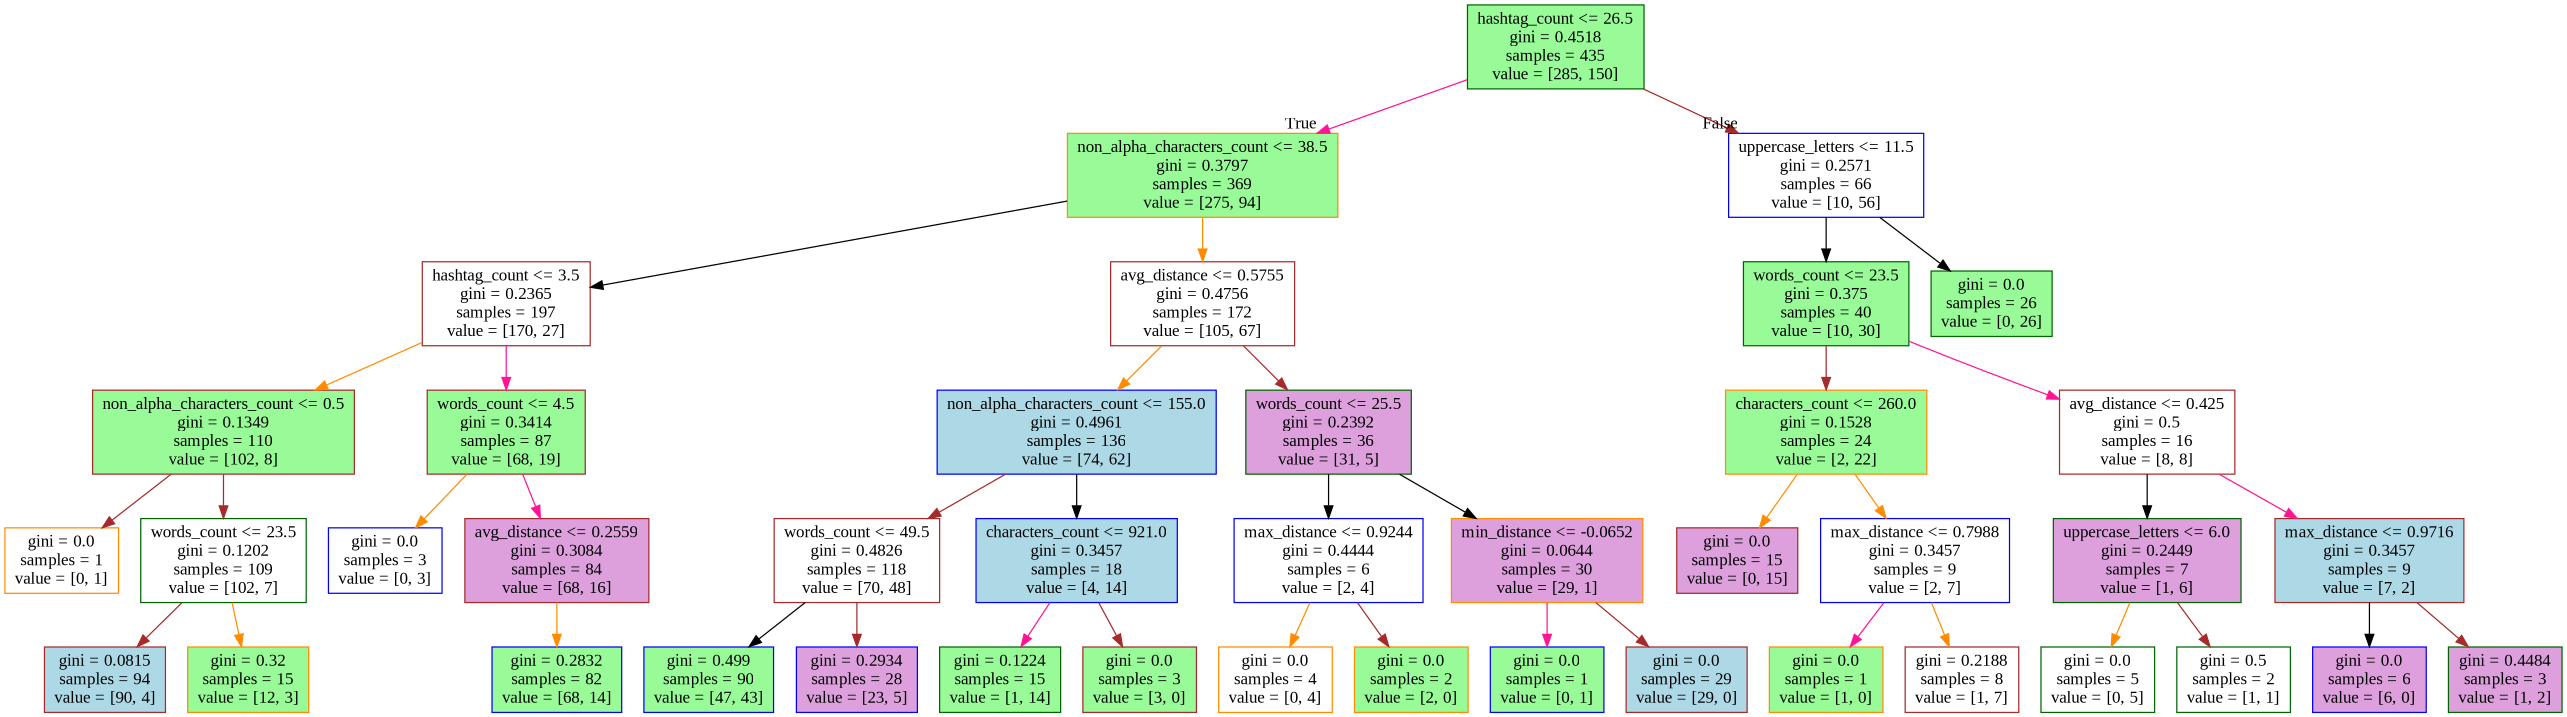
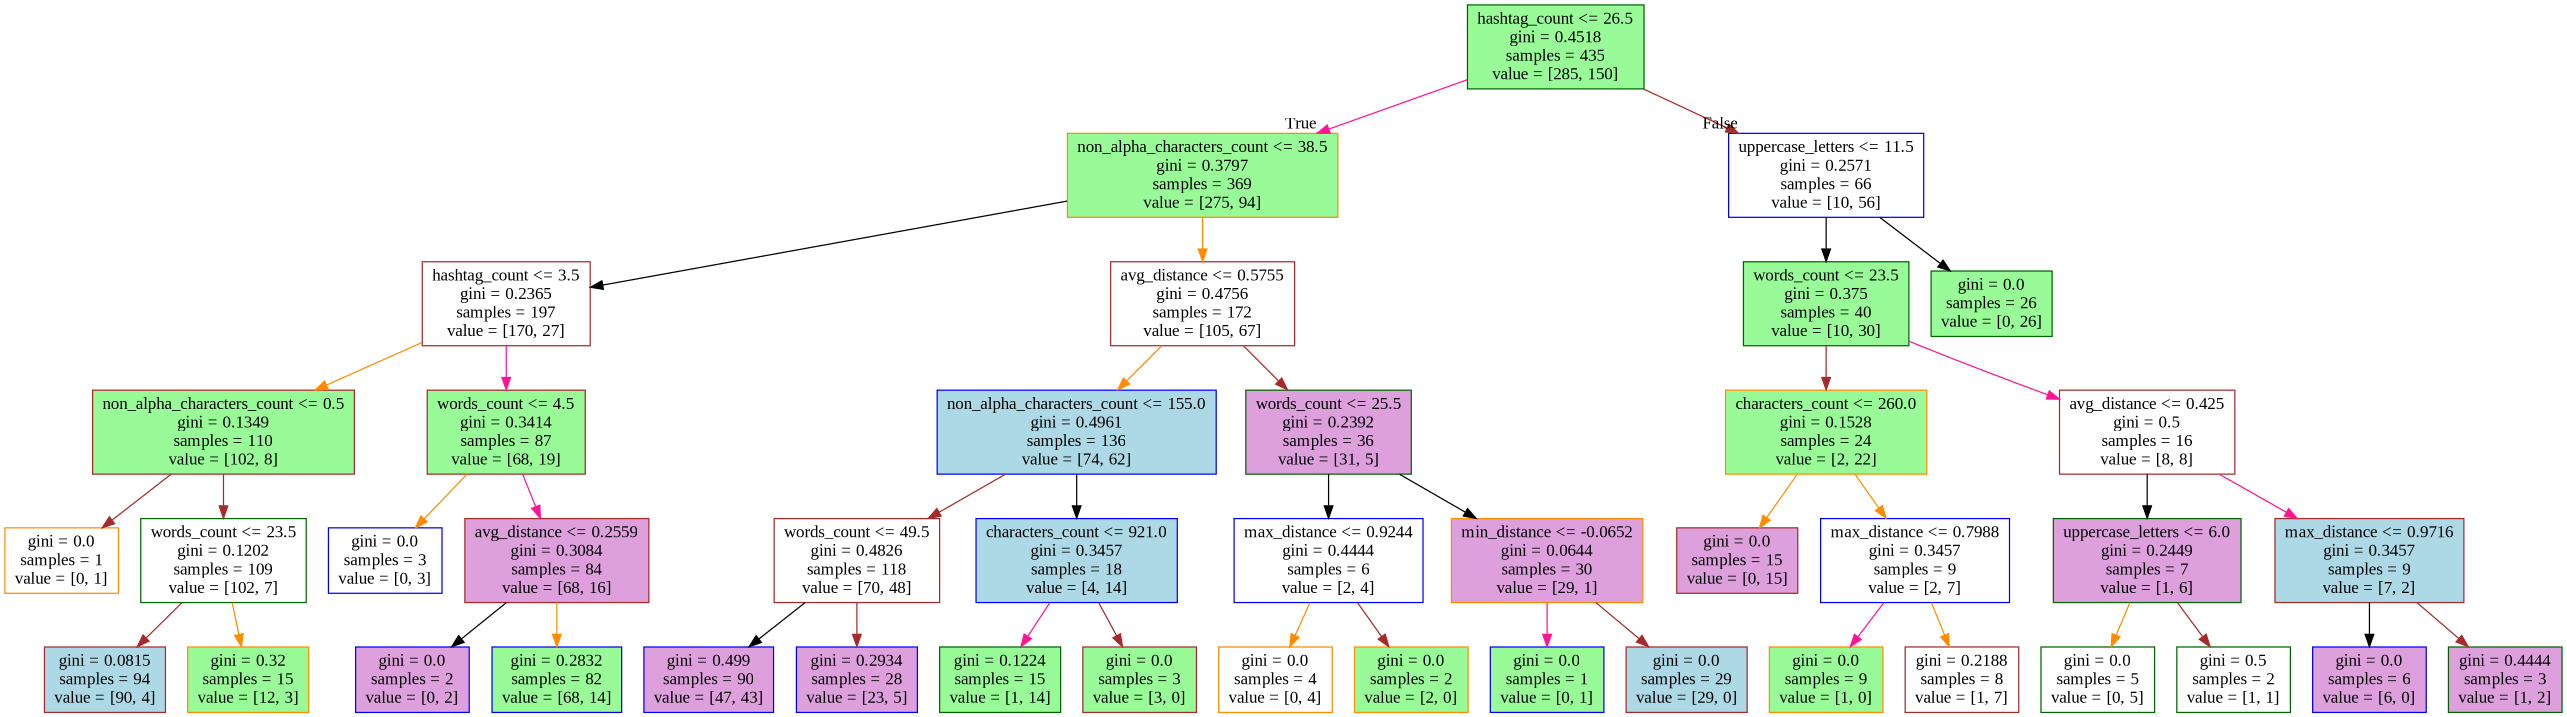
none -> (412, 680)
(709, 680) -> (709, 680)
(1826, 680) -> (1826, 680)
(2505, 680) -> (2505, 680)
